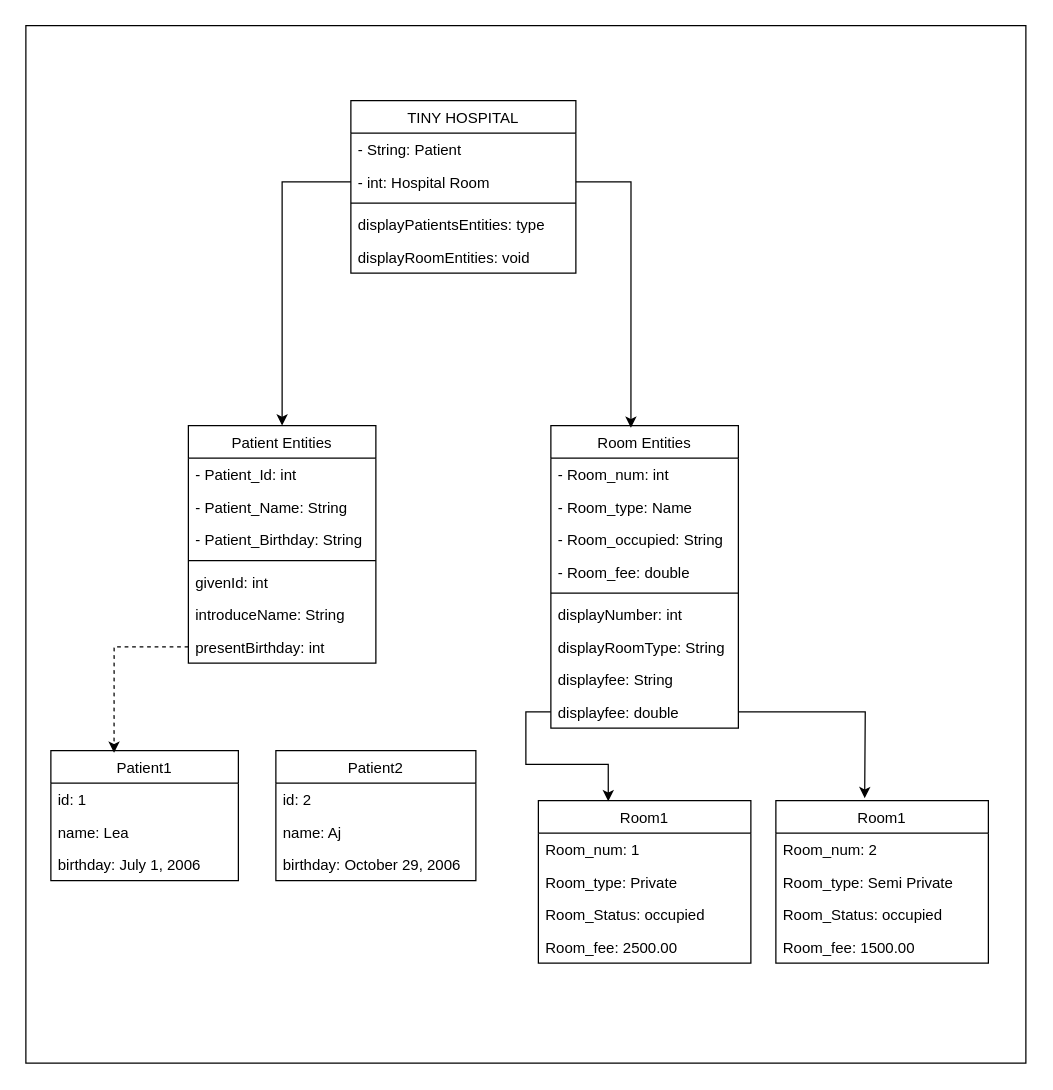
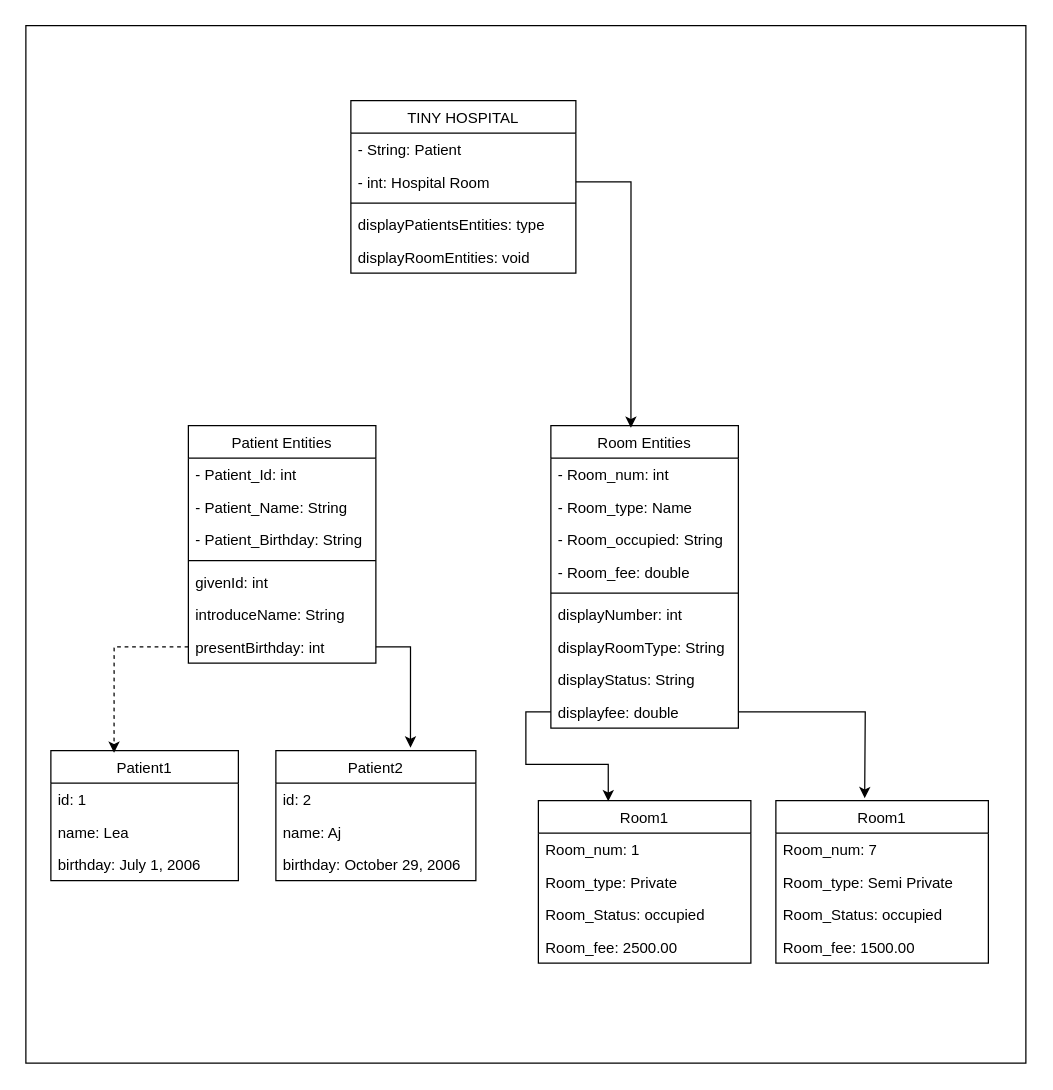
(282, 265) -> none
none -> (410, 676)
(623, 680) -> (636, 680)
(825, 850) -> (825, 850)
